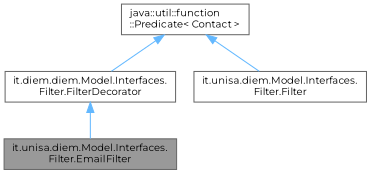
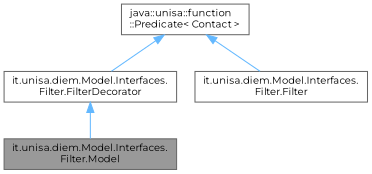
(185, 19) -> (185, 19)
(90, 87) -> (90, 87)
(90, 154) -> (90, 154)
